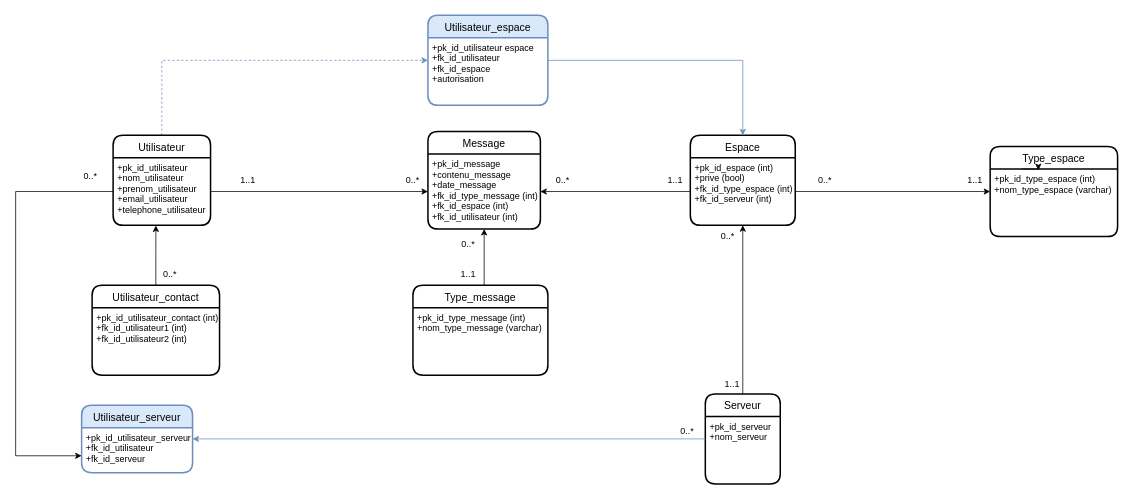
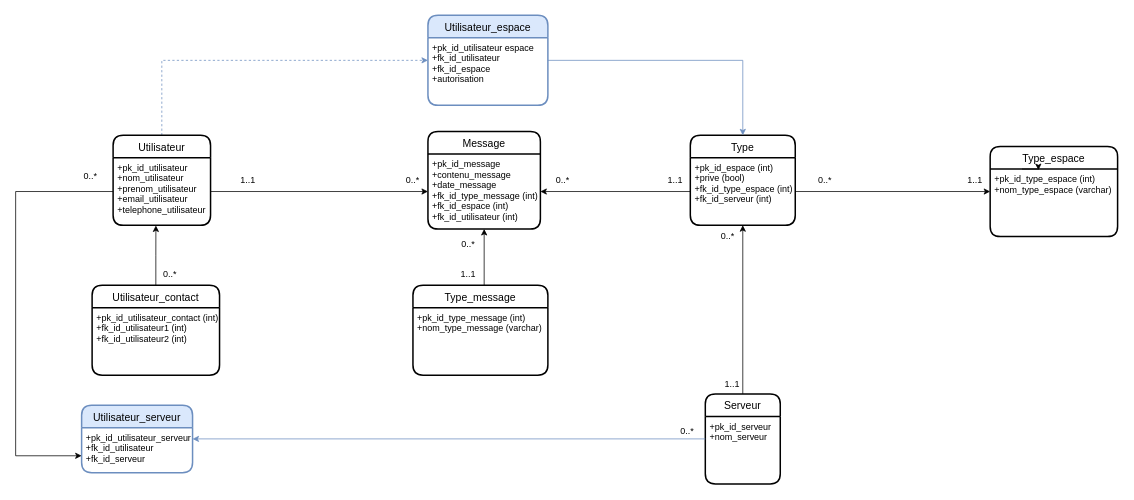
(743, 147) -> (743, 147)
